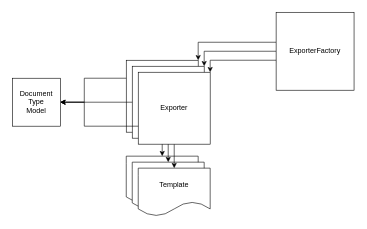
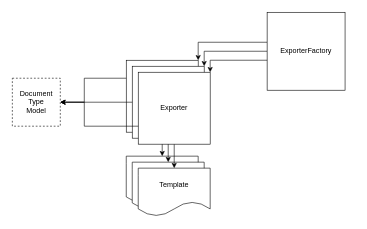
(315, 51) -> (306, 51)
(36, 102) -> (36, 102)
